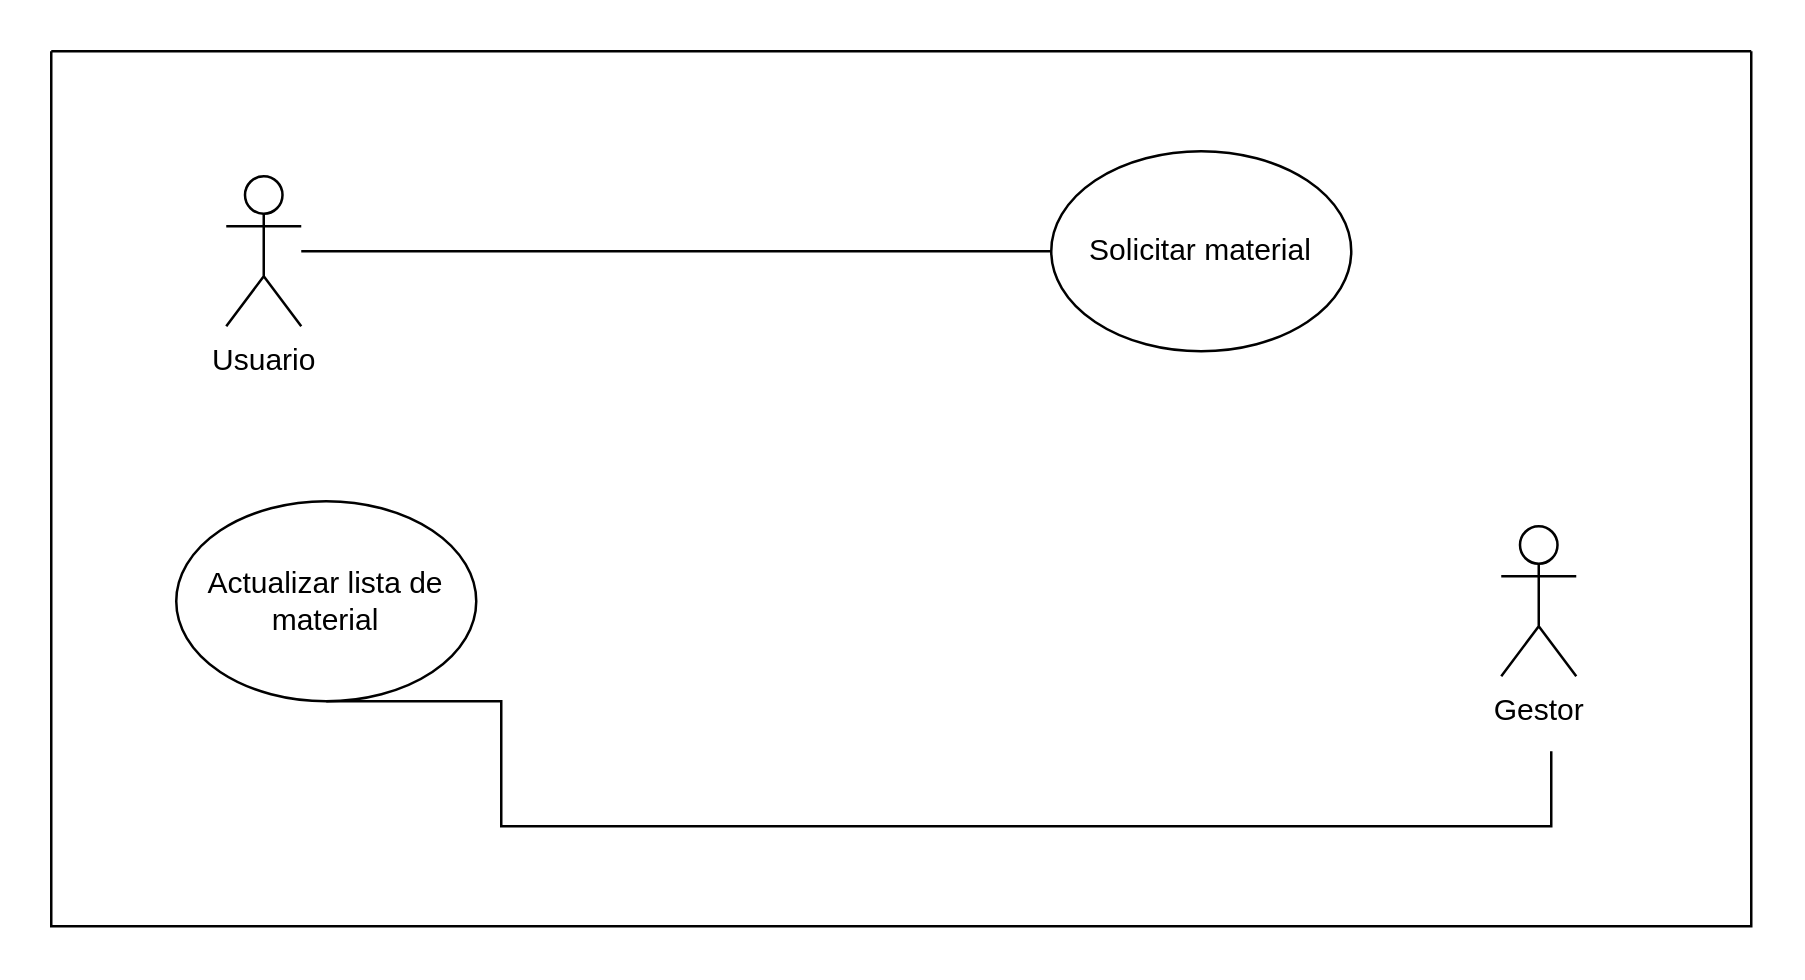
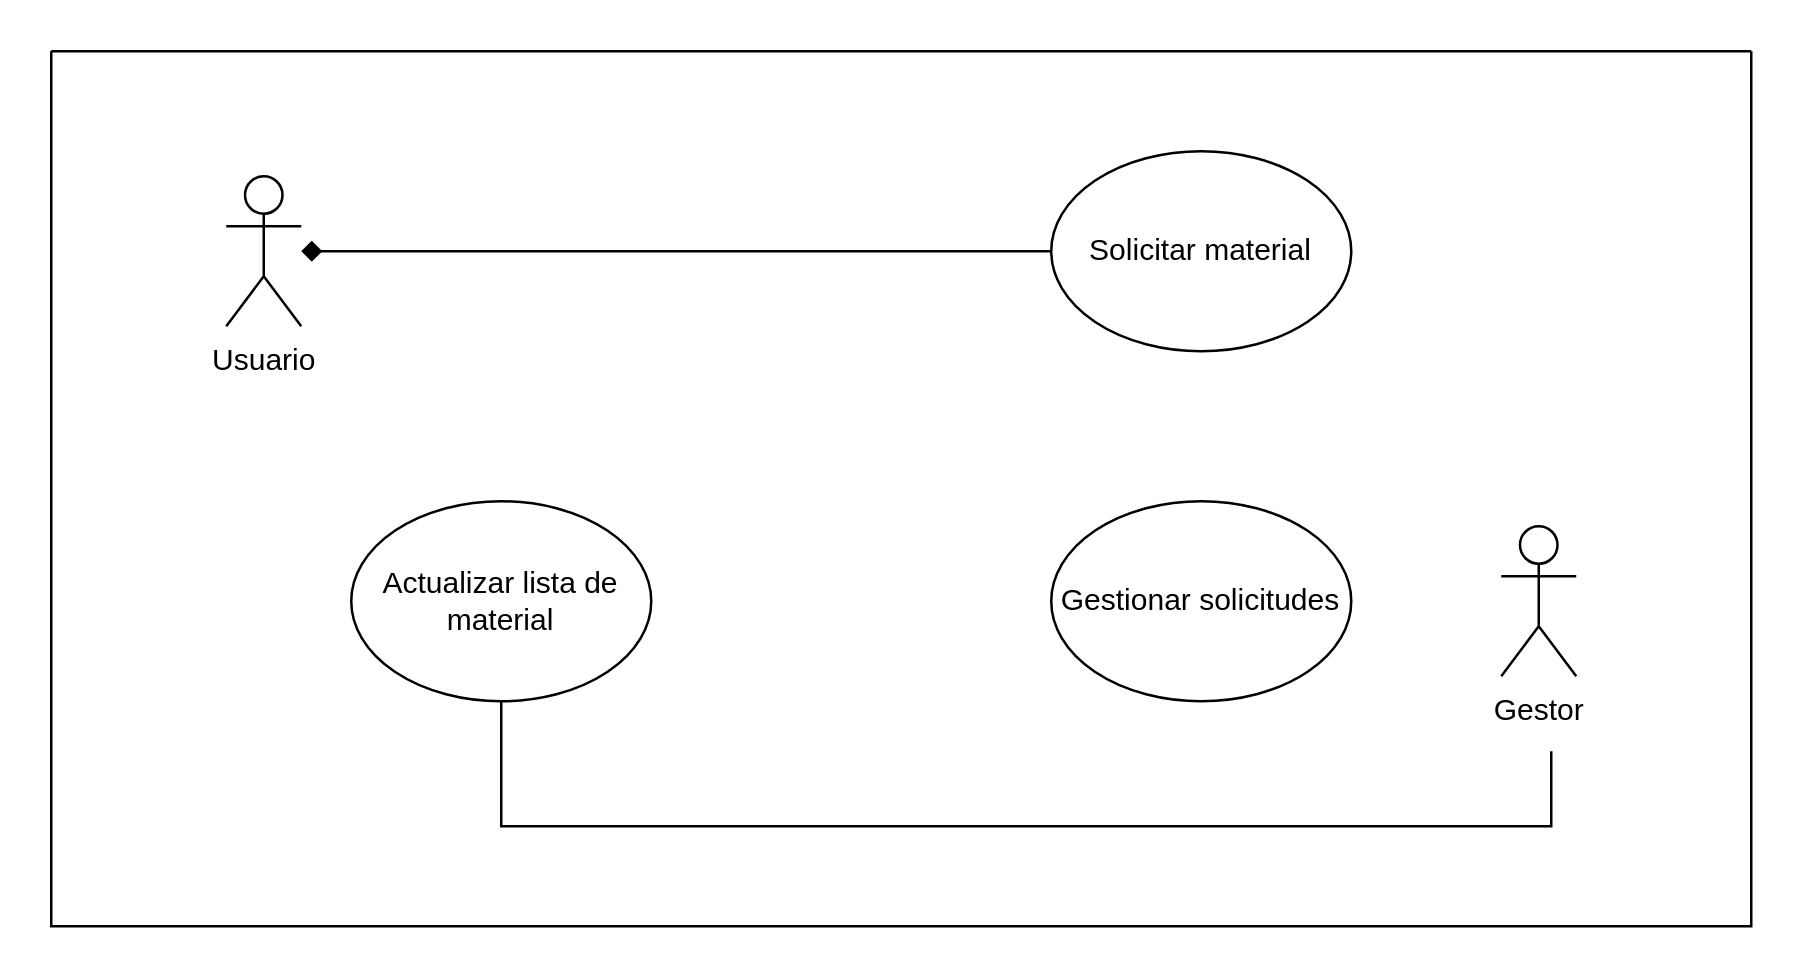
(312, 251) -> (322, 251)
(326, 601) -> (501, 601)
none -> (1201, 601)
